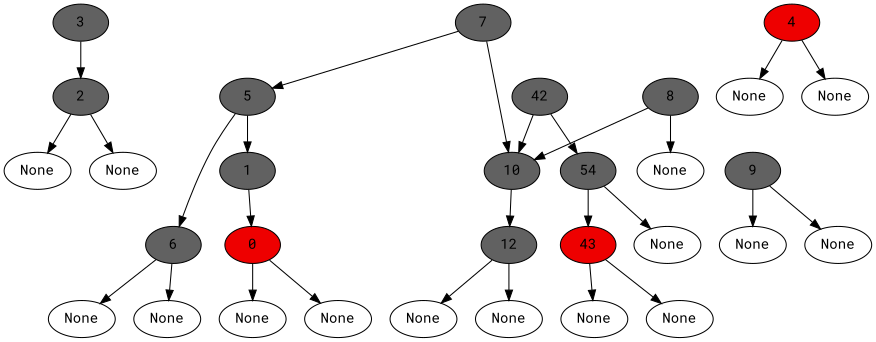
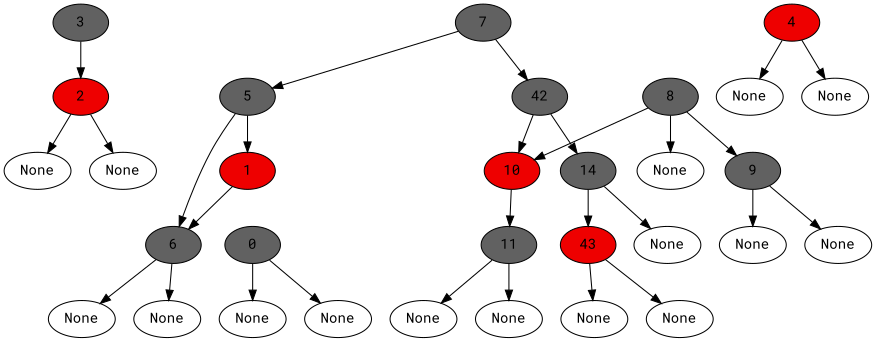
(497, 92) -> (508, 56)
(81, 97) -> (81, 97)
none -> (708, 130)
(248, 171) -> (248, 171)
(512, 171) -> (512, 171)
(588, 171) -> (588, 171)
(250, 203) -> (214, 204)
(253, 245) -> (253, 245)
(509, 245) -> (509, 245)
